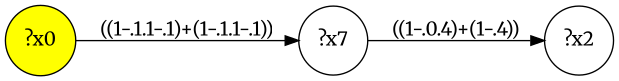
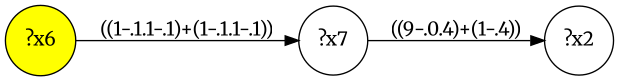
(456, 30) -> (456, 30)
(41, 41) -> (41, 41)
